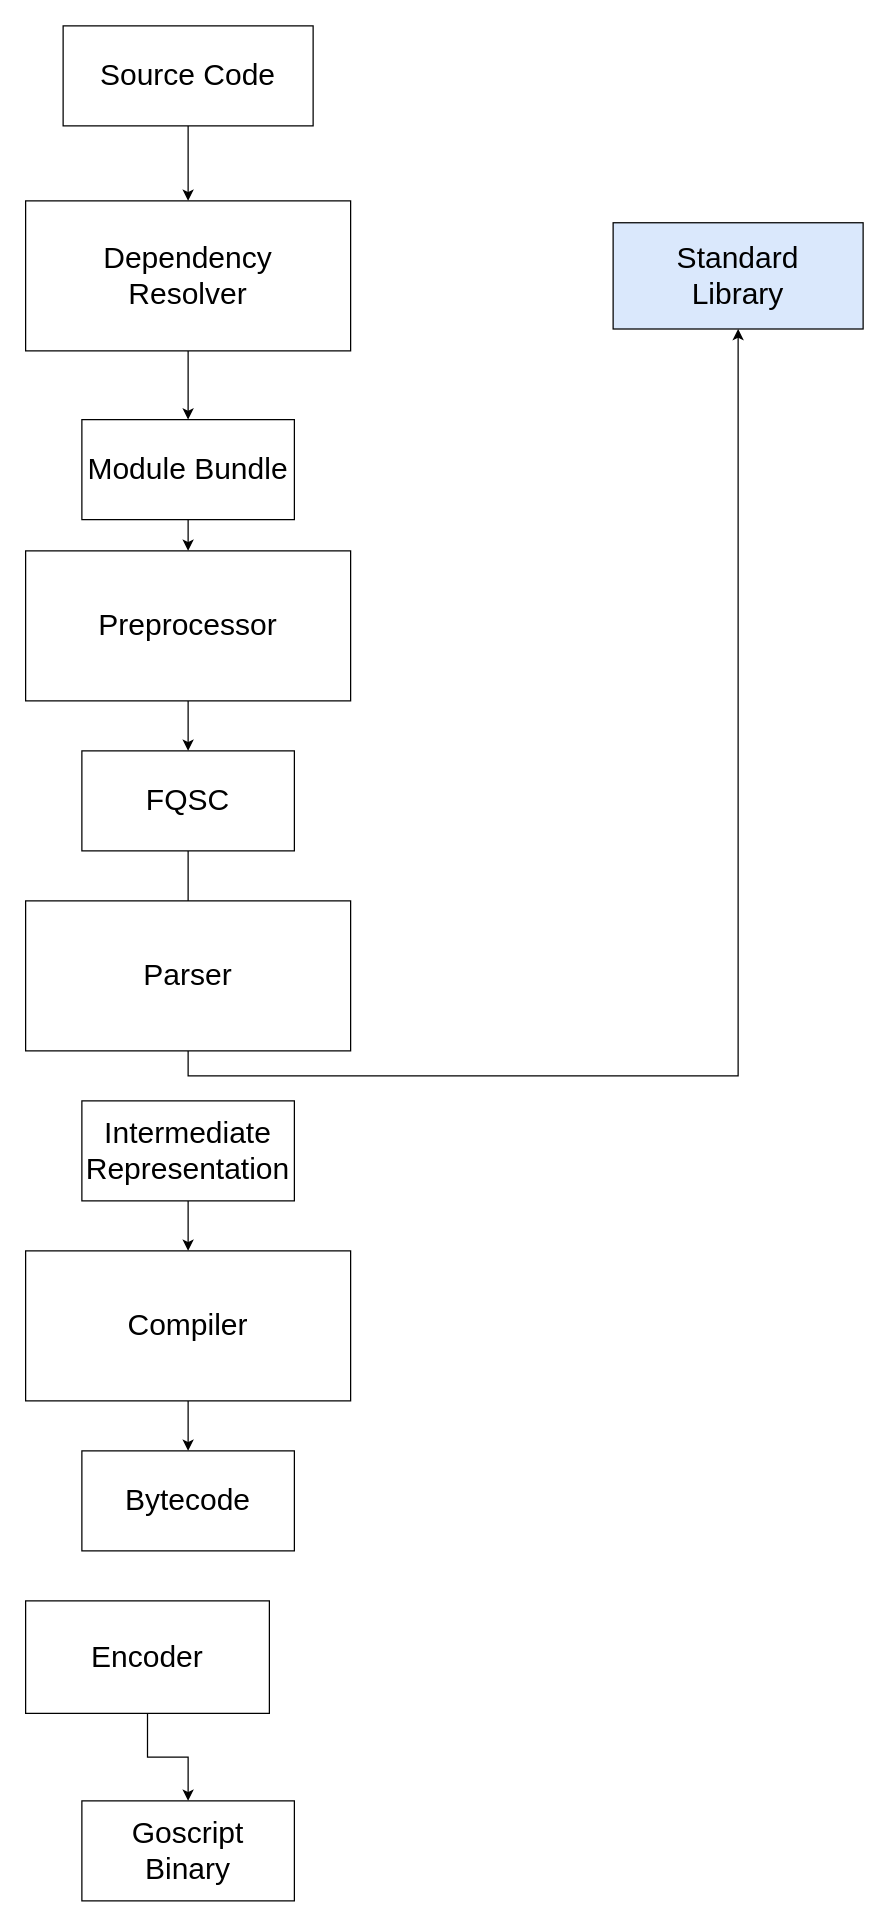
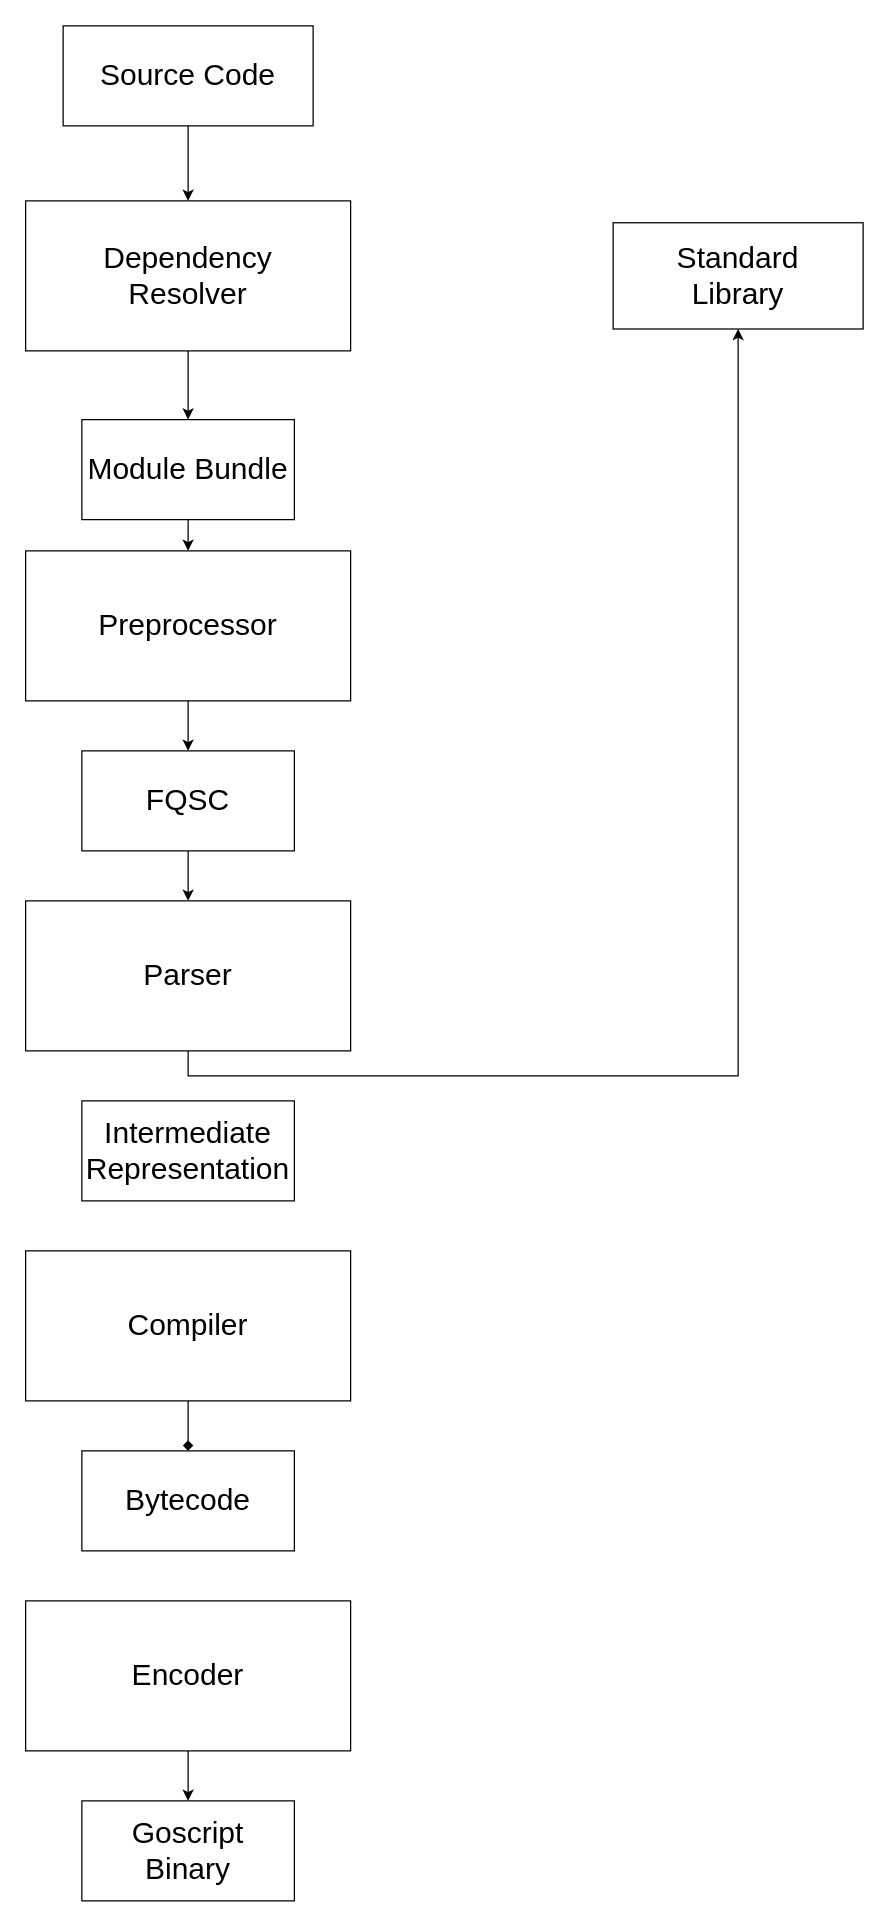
(738, 276) -> (738, 276)
(188, 894) -> (188, 891)
(188, 1222) -> none
(188, 1441) -> (188, 1440)
(148, 1657) -> (188, 1676)
